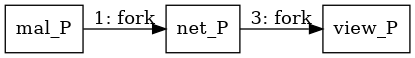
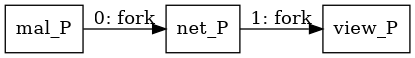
(125, 19) -> (125, 19)
(281, 19) -> (281, 19)
